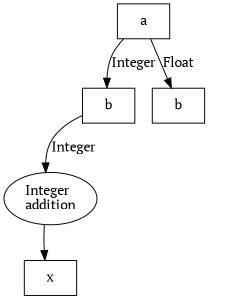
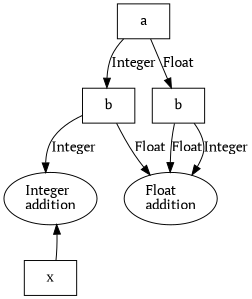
none -> (171, 199)
(44, 237) -> (57, 247)
